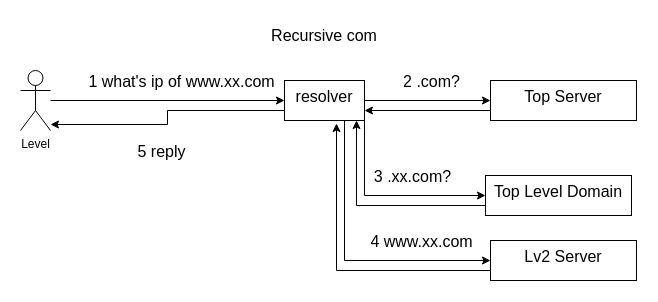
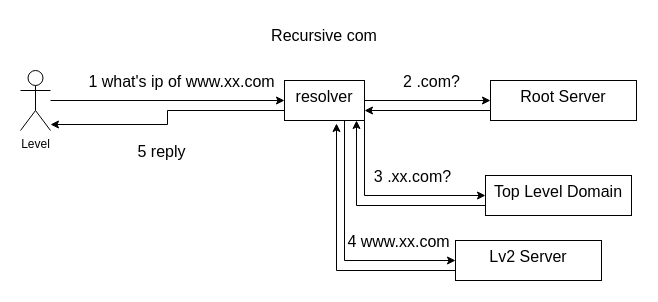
(564, 97) -> (564, 97)
(564, 261) -> (529, 261)
